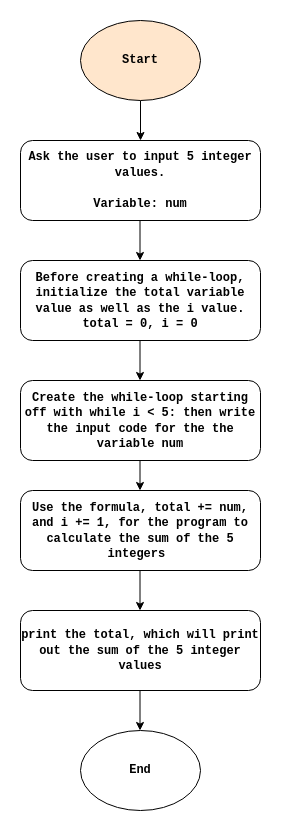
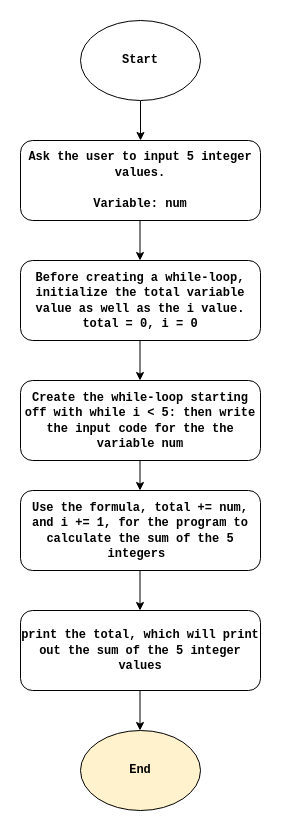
(141, 61) -> (141, 61)
(141, 771) -> (141, 771)
